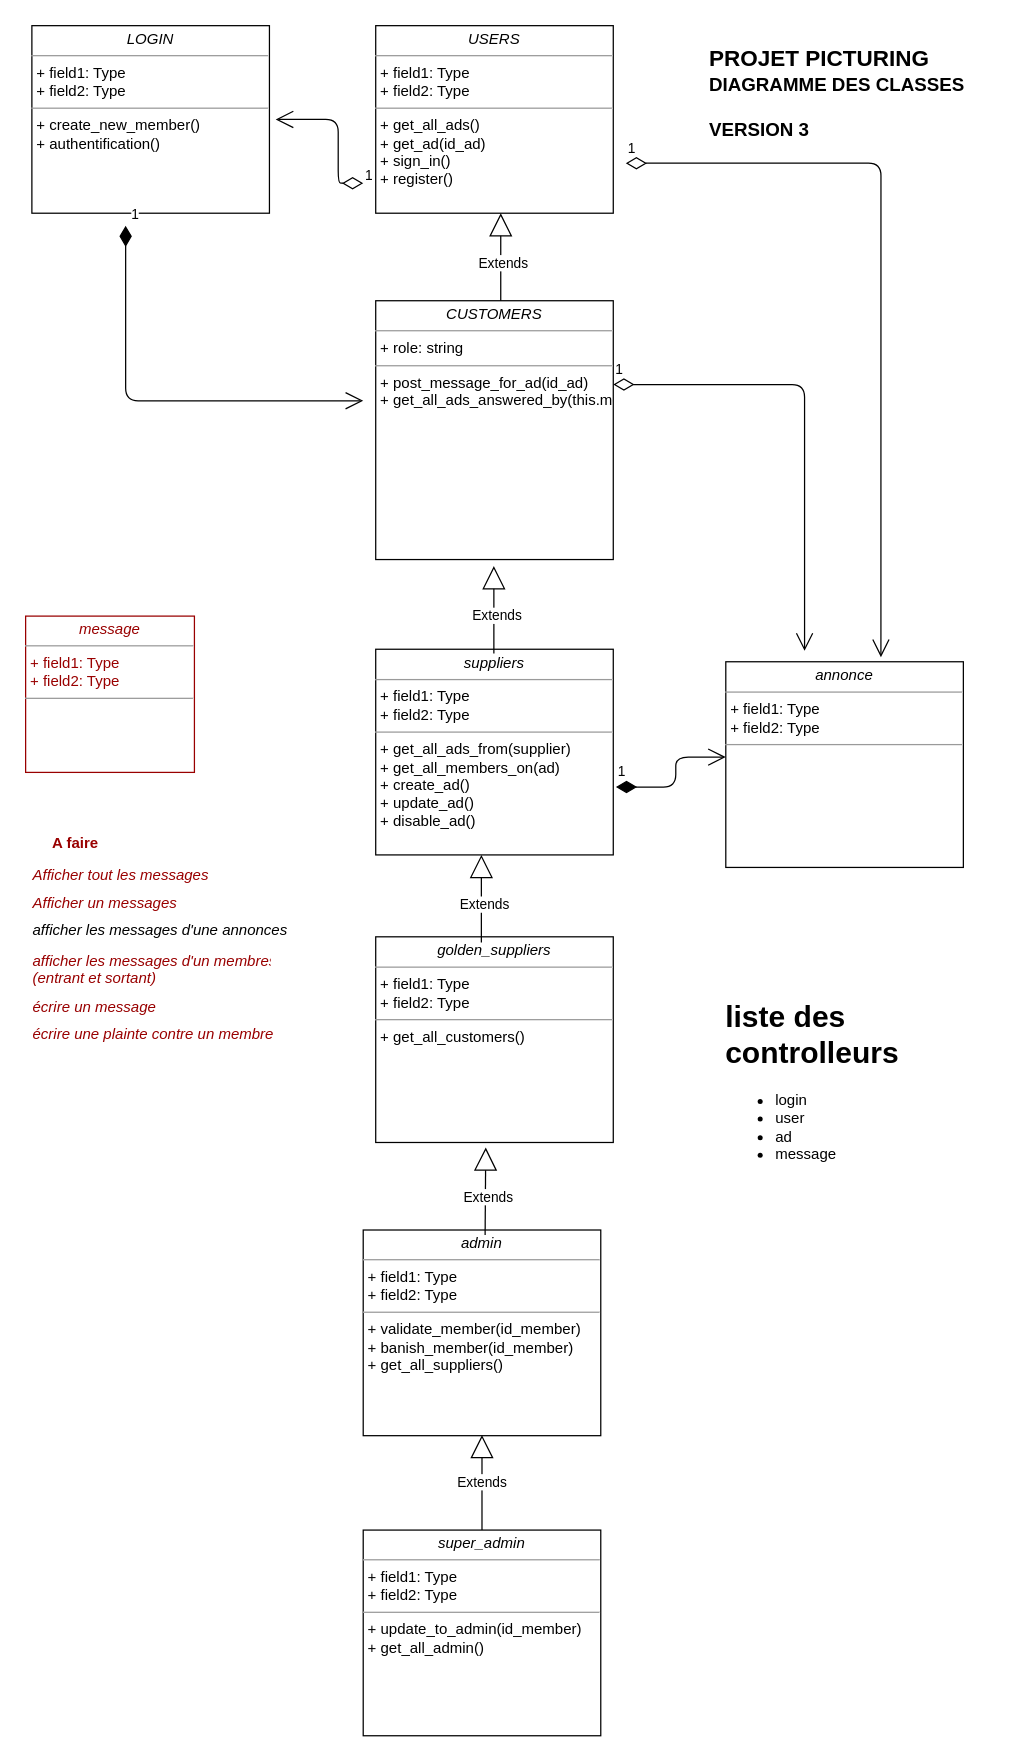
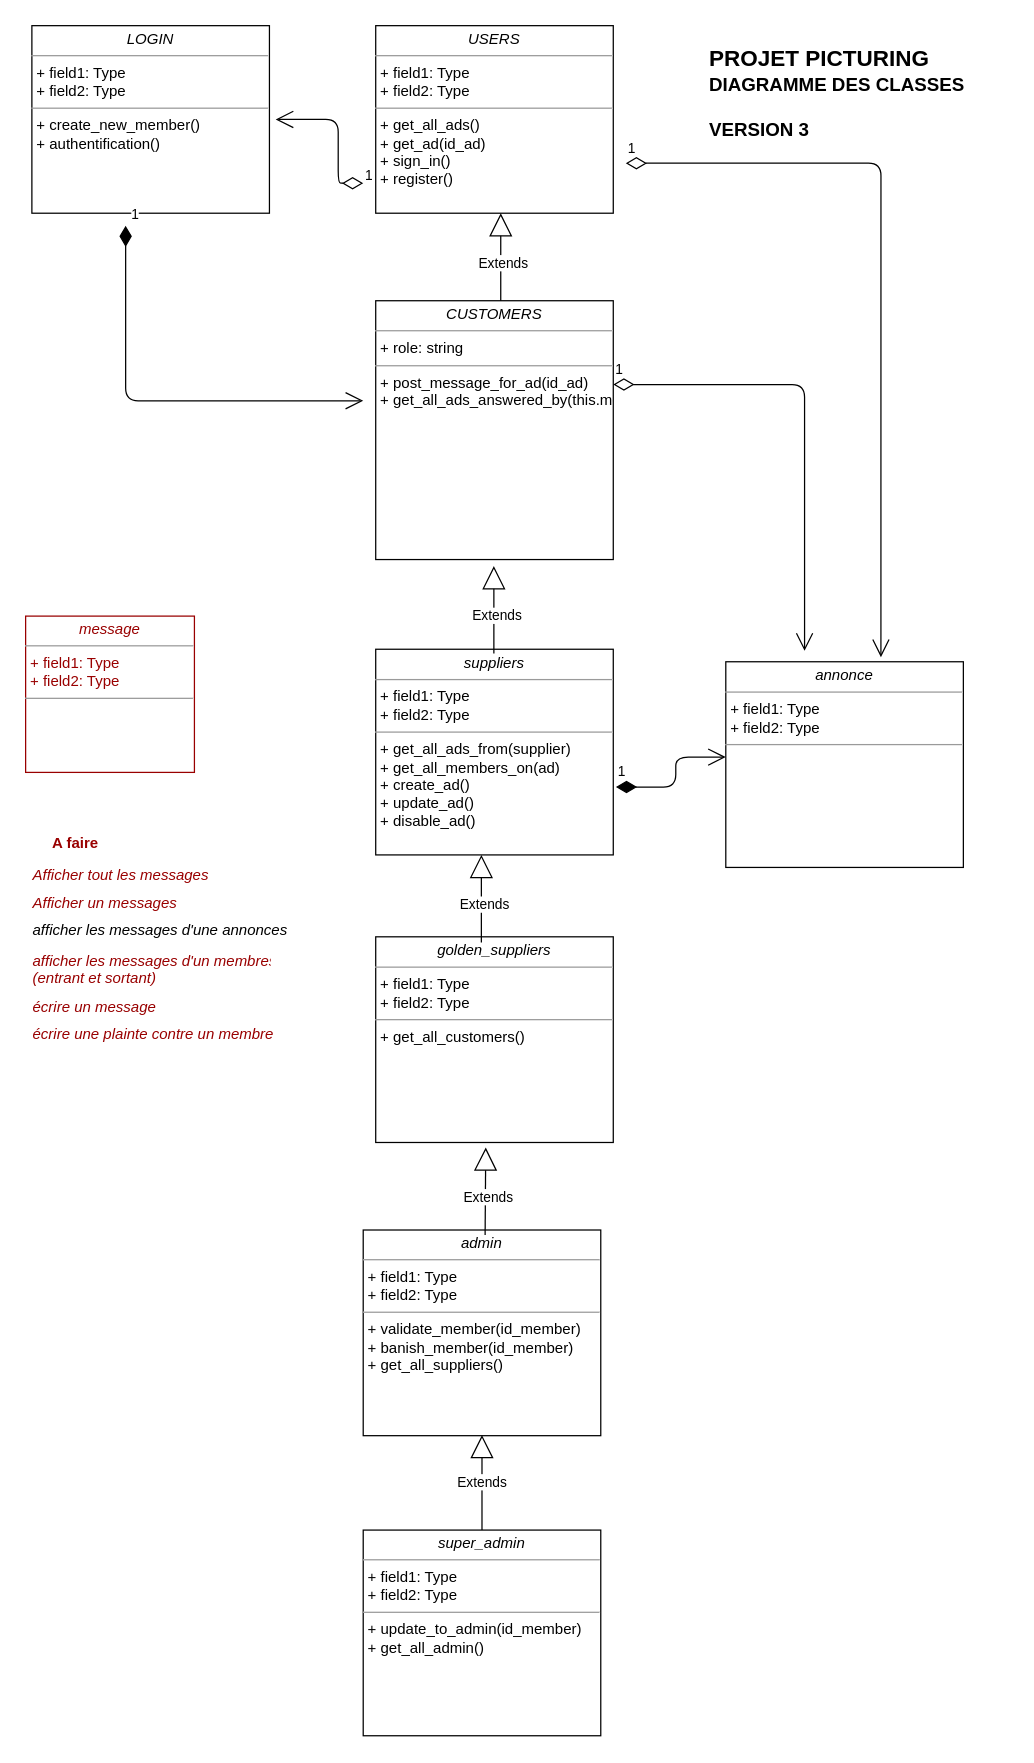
(838, 1084) -> none
